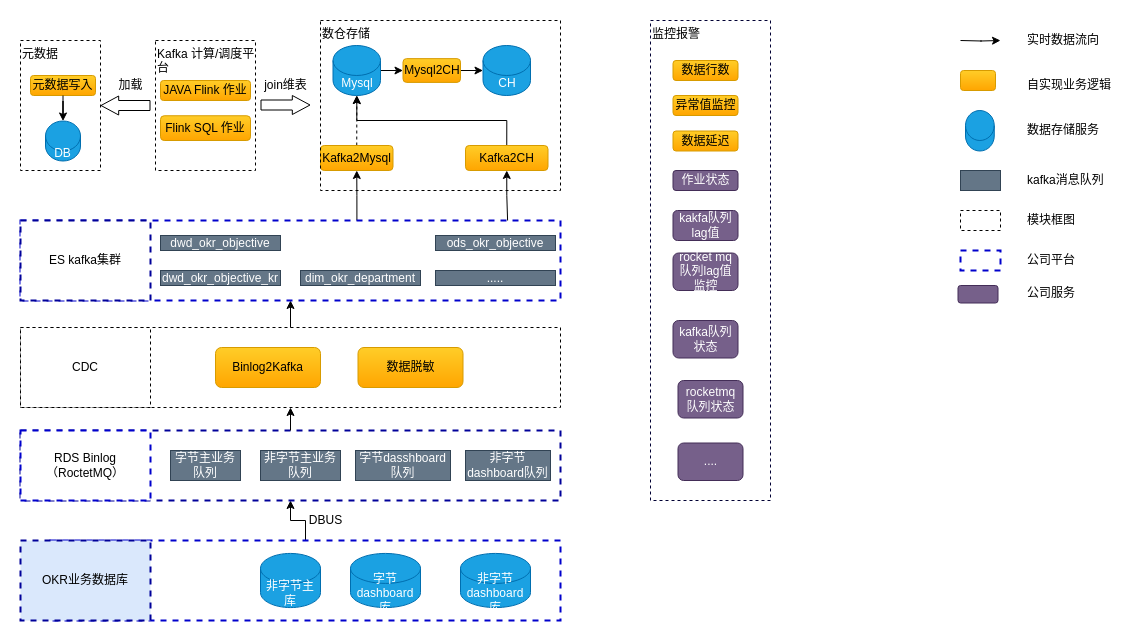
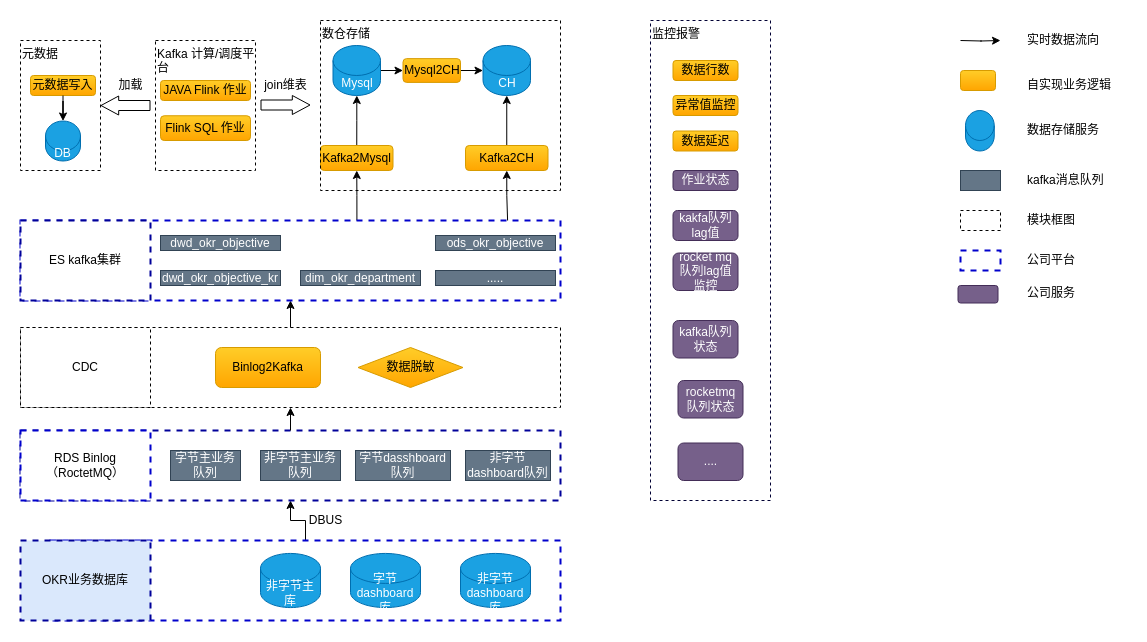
(434, 121) -> (507, 112)
(357, 133) -> (357, 133)
(411, 368) -> (411, 368)
